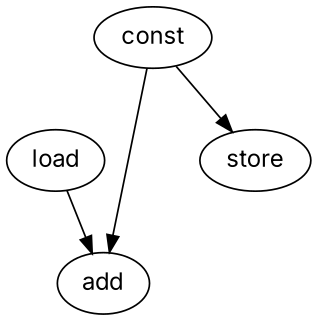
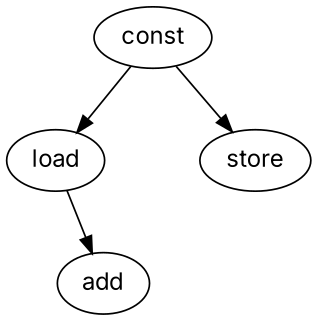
(130, 152) -> (110, 93)
